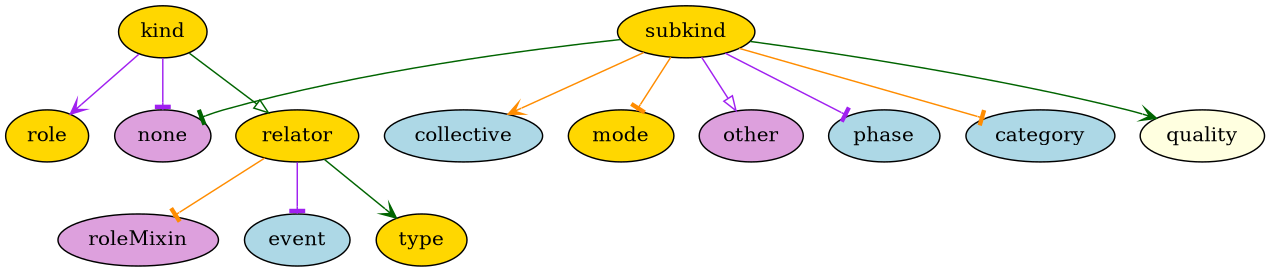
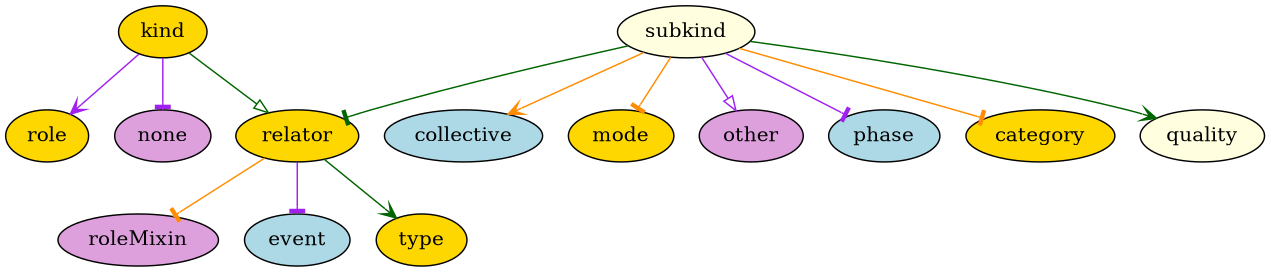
(686, 32) -> (686, 32)
(411, 69) -> (489, 79)
(1040, 136) -> (1040, 136)
